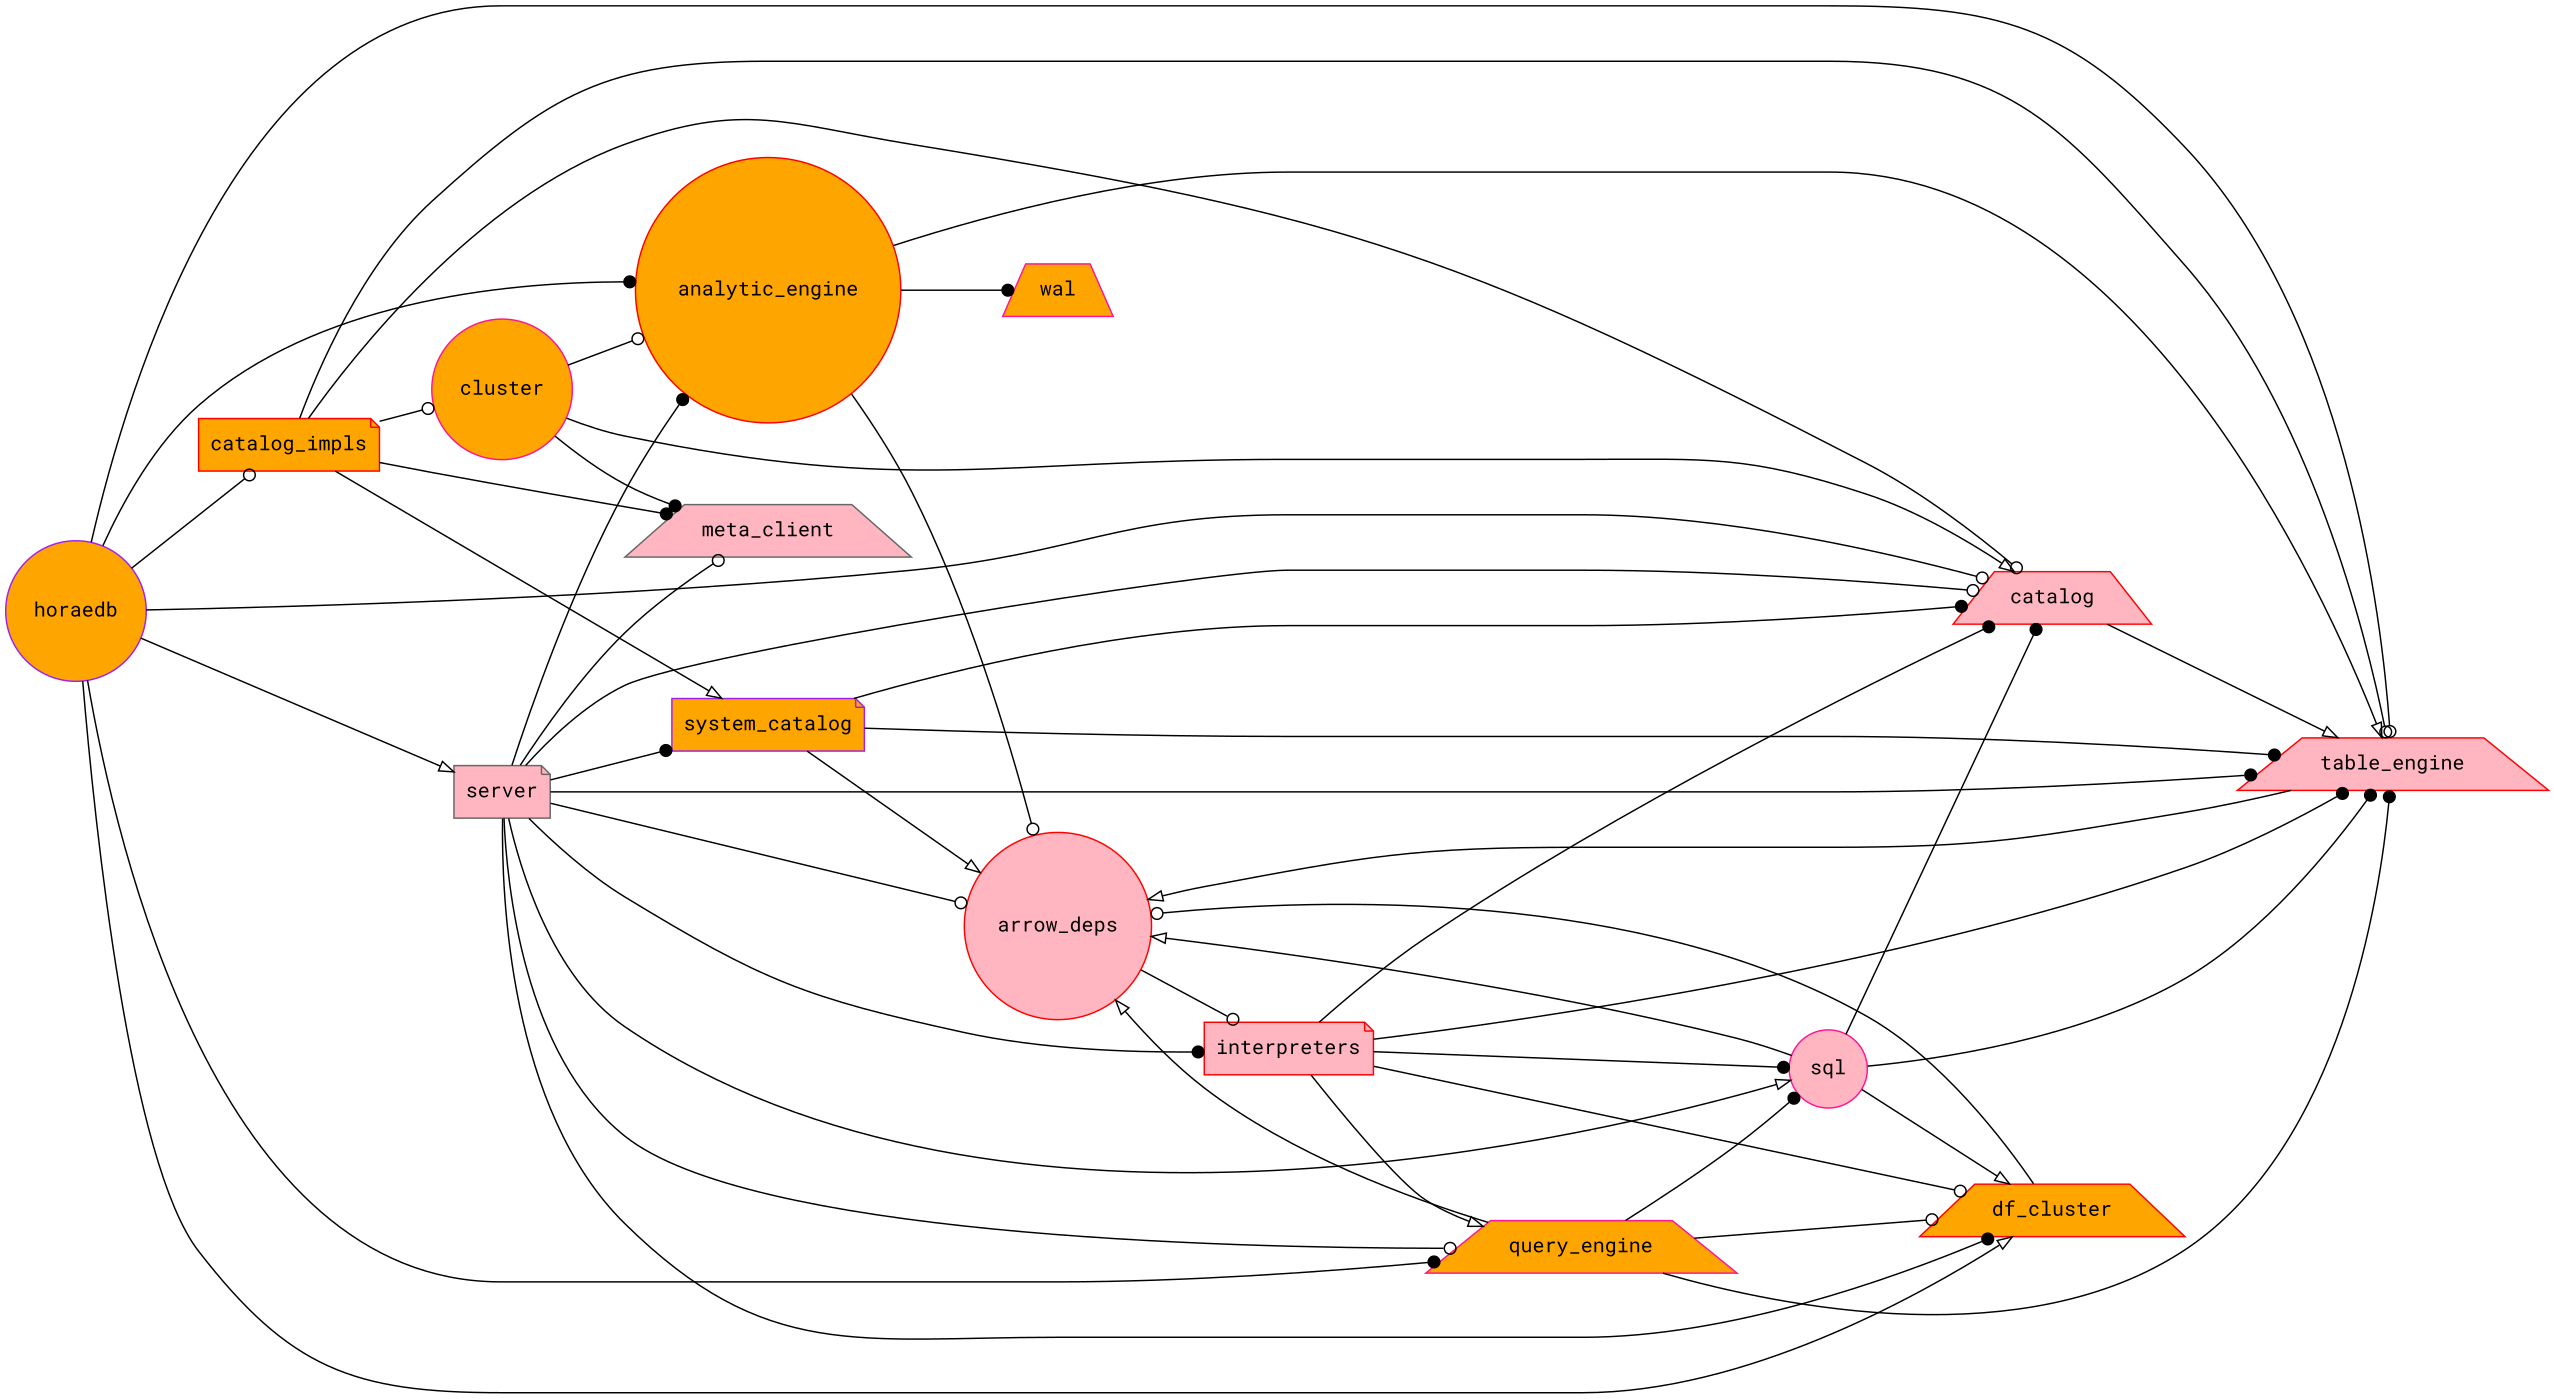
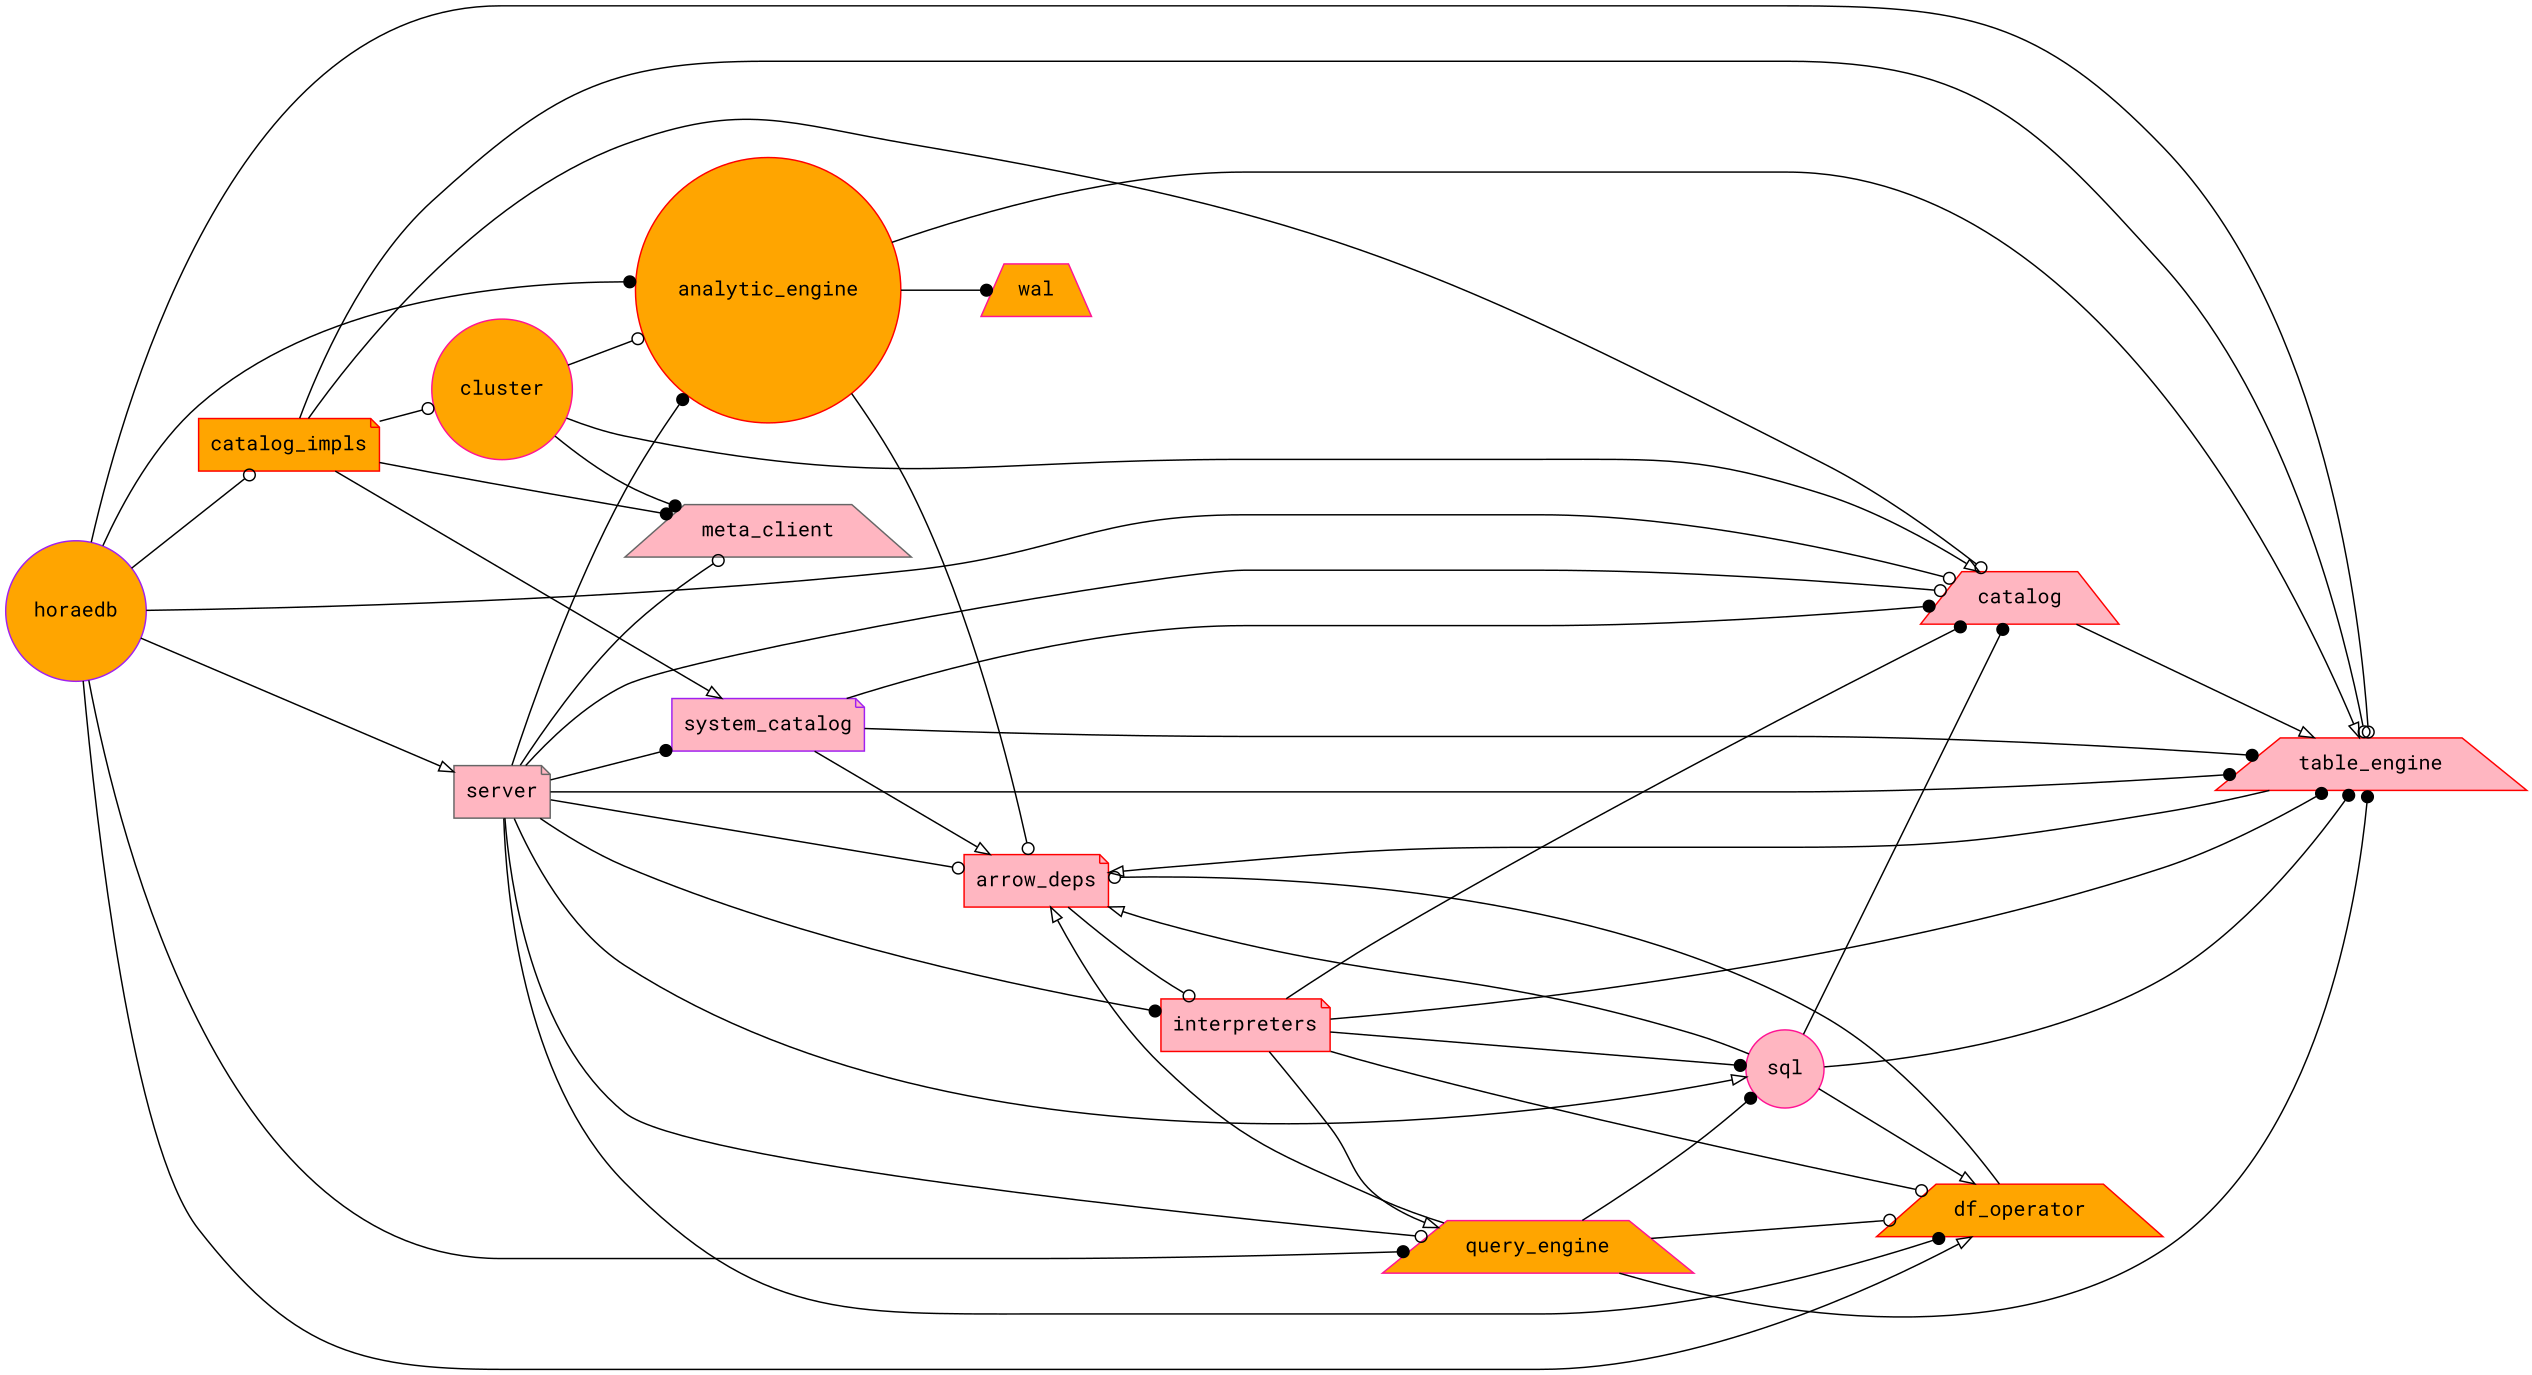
(768, 725) -> (768, 725)
(1058, 926) -> (1036, 881)
(2052, 1210) -> (2020, 1210)
